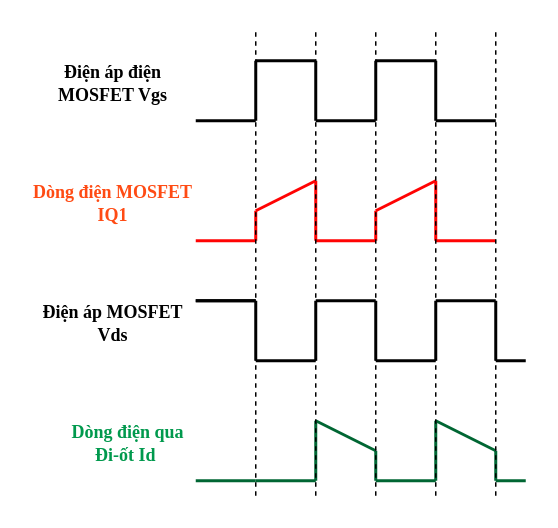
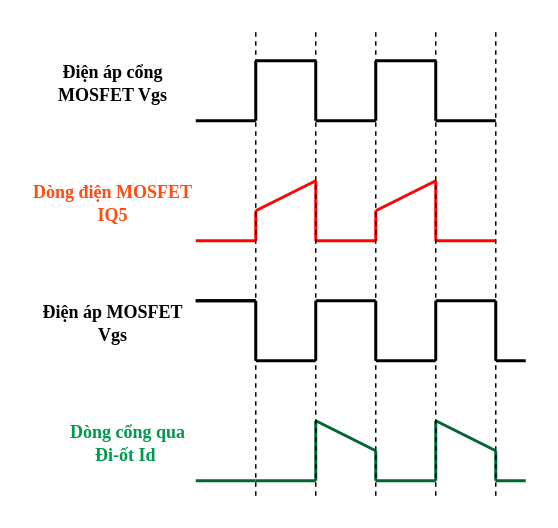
(113, 83) -> (113, 83)
(113, 203) -> (113, 203)
(113, 323) -> (113, 323)
(128, 443) -> (128, 443)
